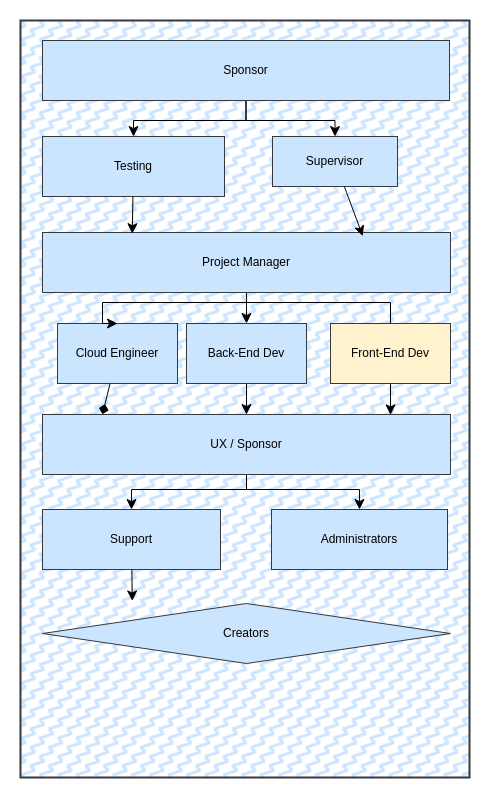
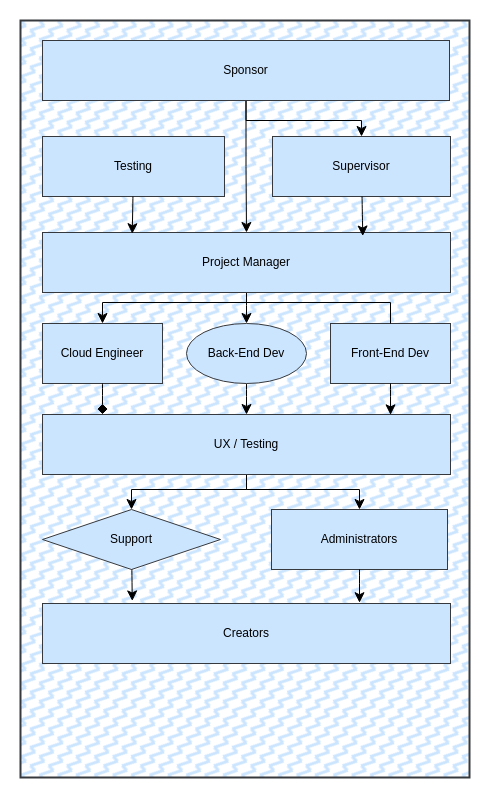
(185, 121) -> (246, 173)
(335, 162) -> (362, 167)
(118, 354) -> (103, 354)
(247, 354) -> (247, 354)
(391, 354) -> (391, 354)
(247, 445) -> (247, 445)
(132, 540) -> (132, 540)
none -> (360, 582)
(247, 634) -> (247, 634)
